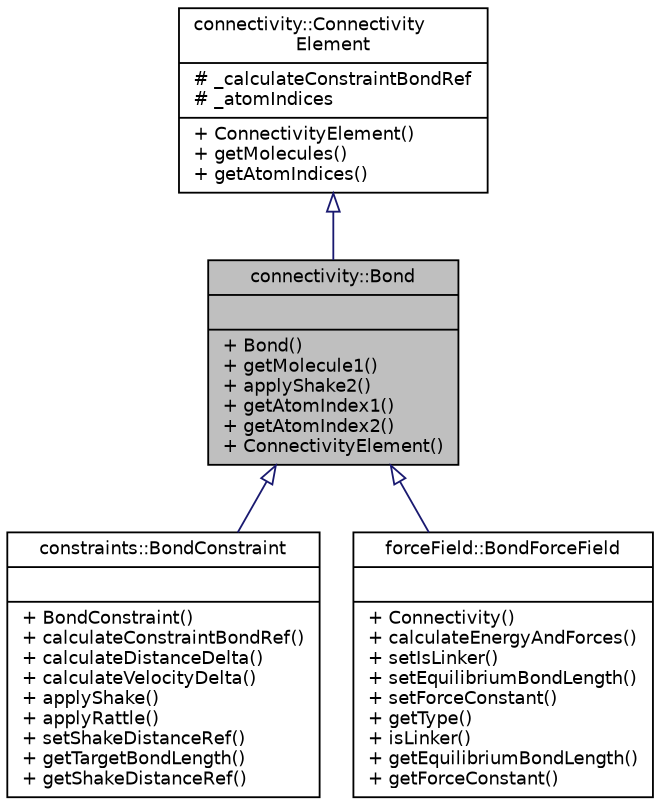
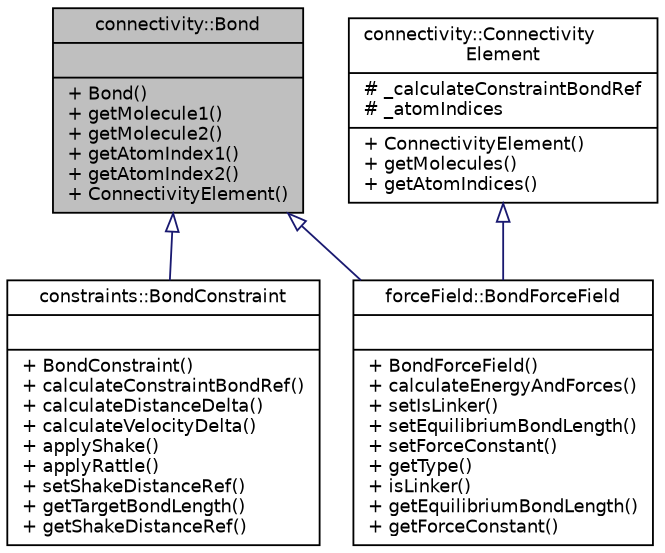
(333, 236) -> (503, 251)
(298, 386) -> (145, 134)
(442, 618) -> (454, 366)
